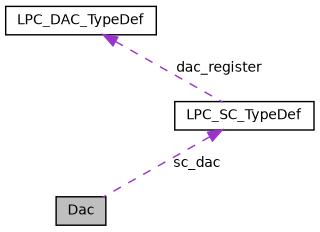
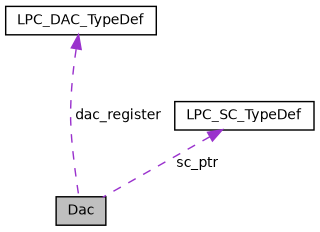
(169, 72) -> (71, 123)
(195, 163) -> (195, 163)
